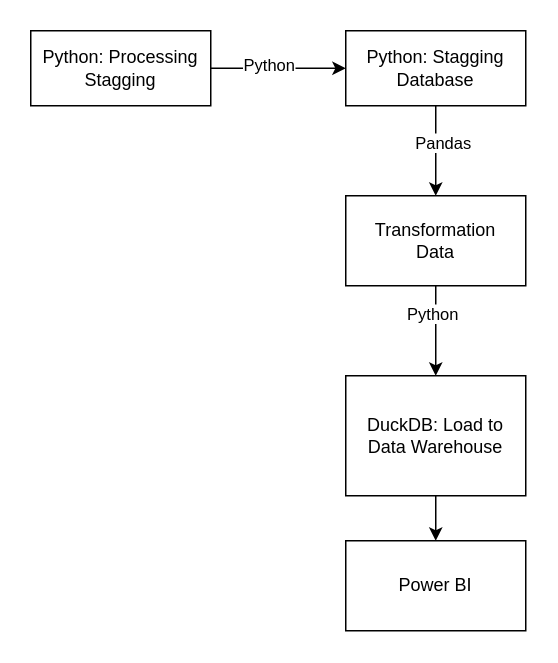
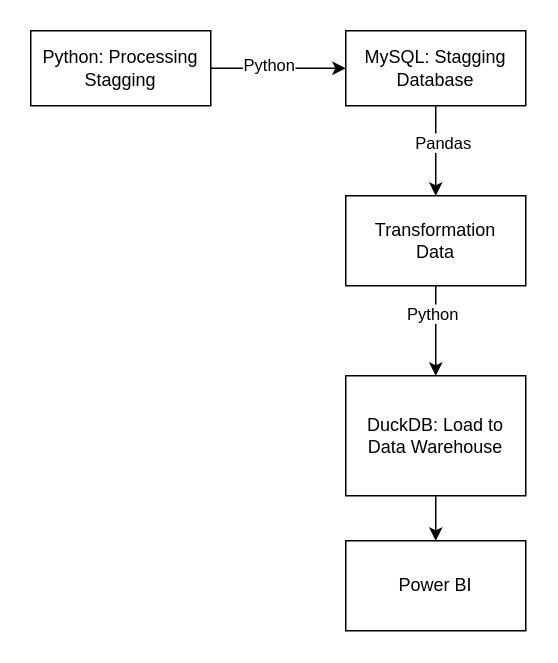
(436, 68) -> (436, 68)
